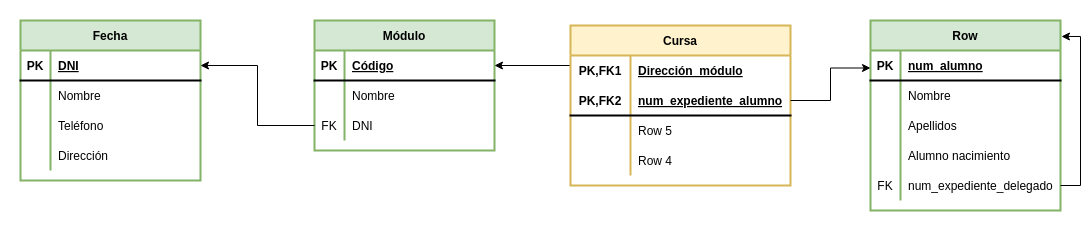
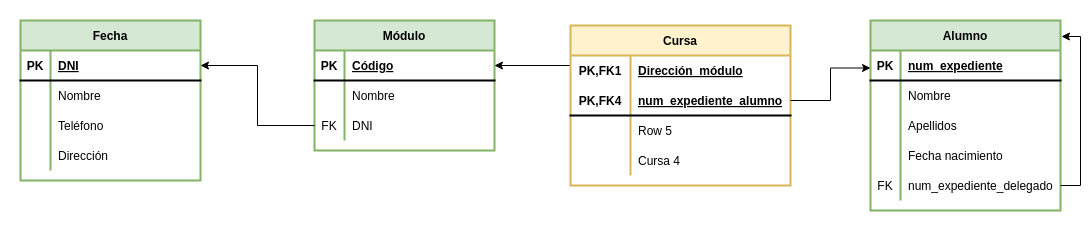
(965, 36) -> (965, 36)
(940, 66) -> (953, 66)
(600, 101) -> (600, 101)
(959, 156) -> (957, 156)
(653, 161) -> (660, 161)
